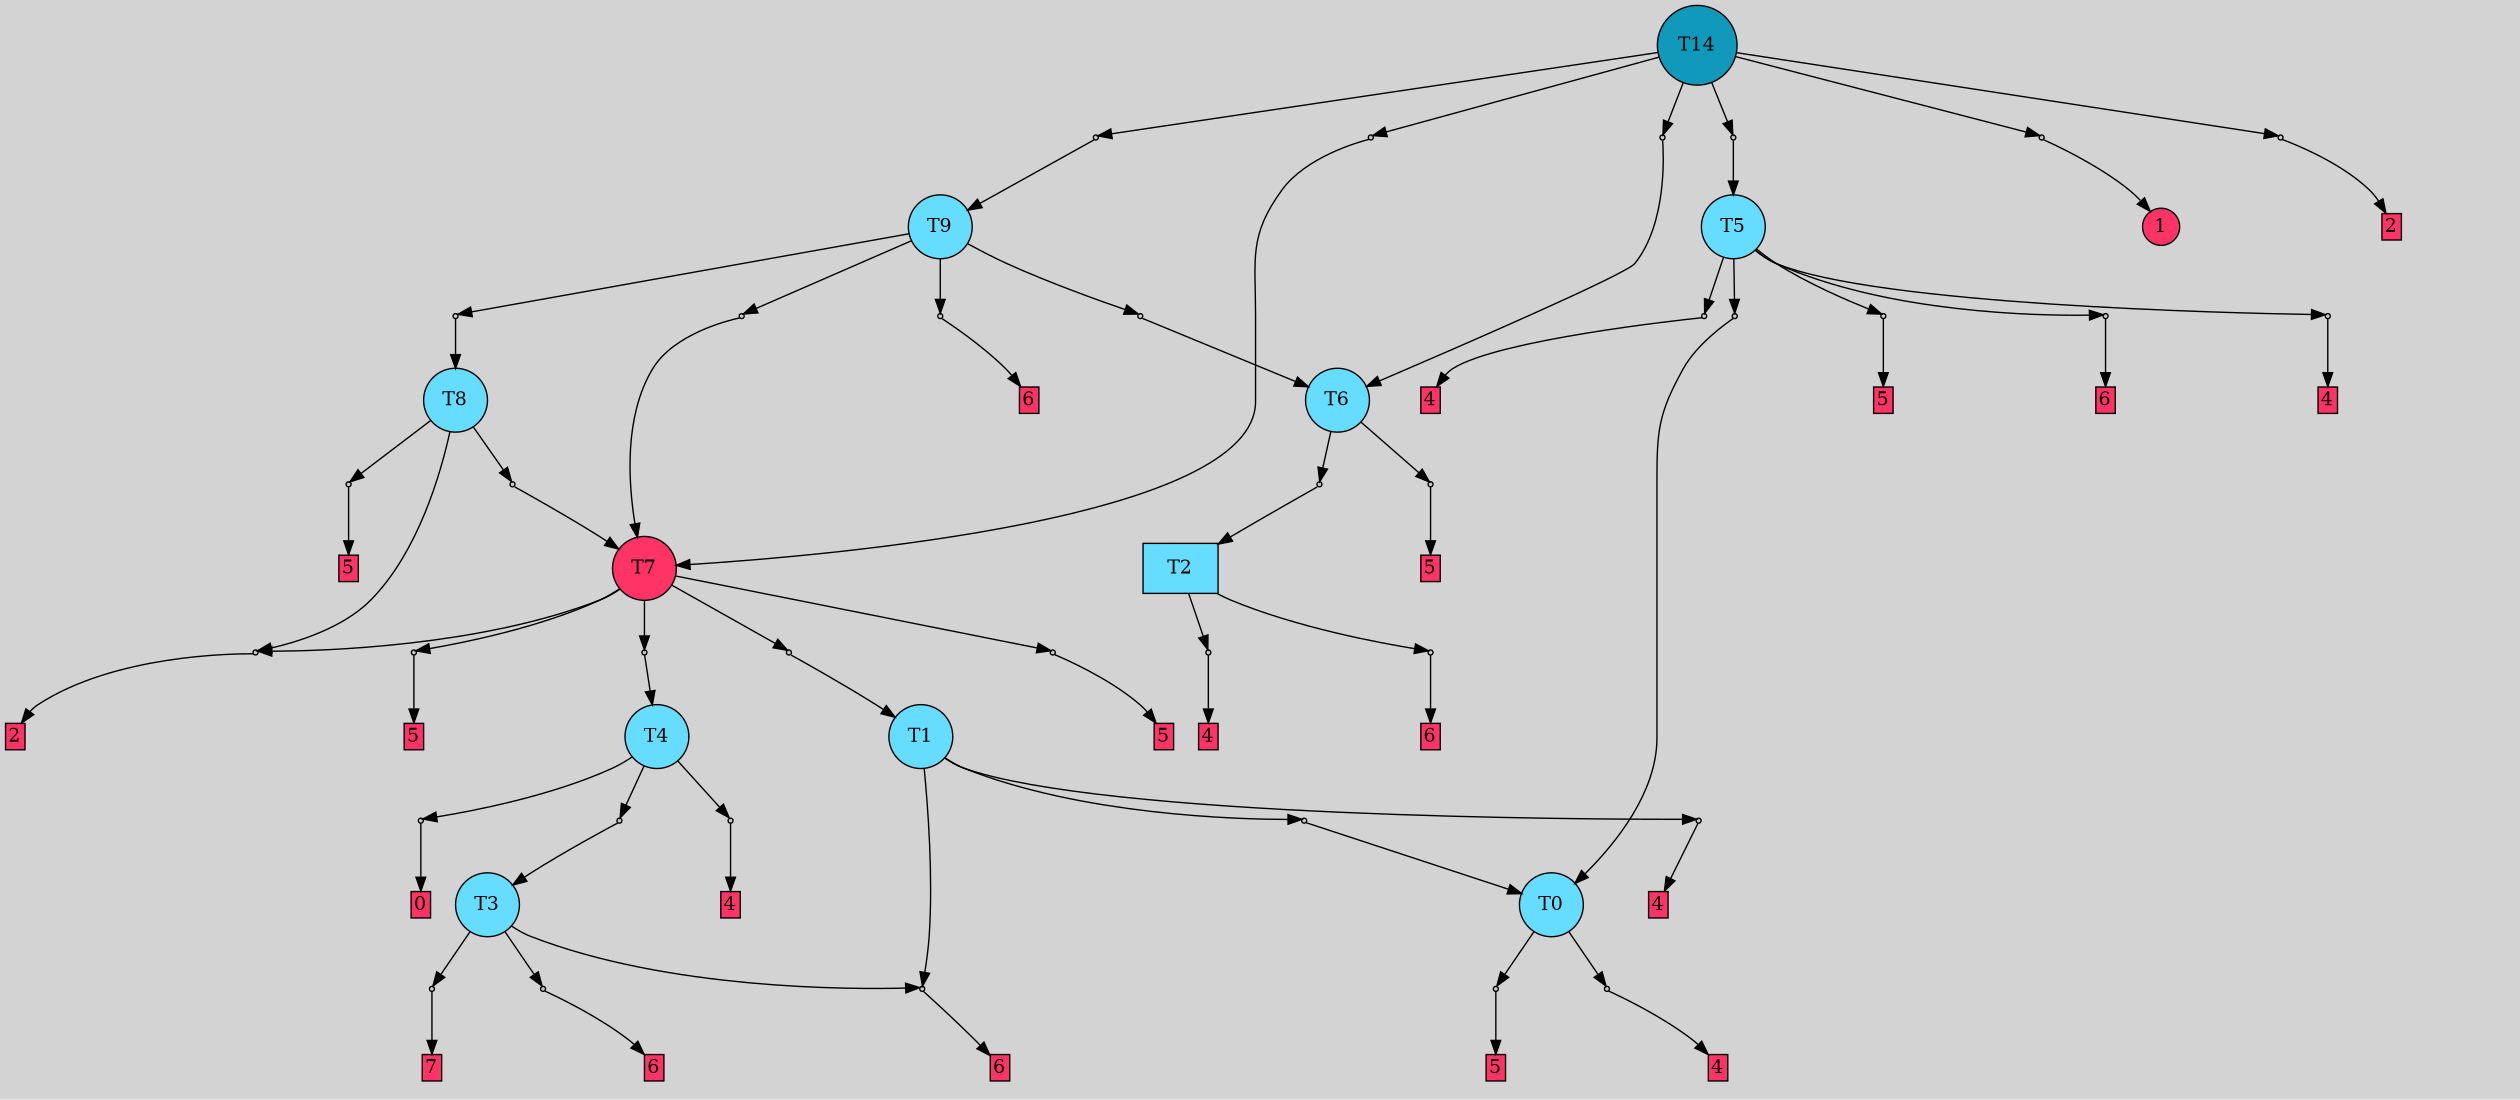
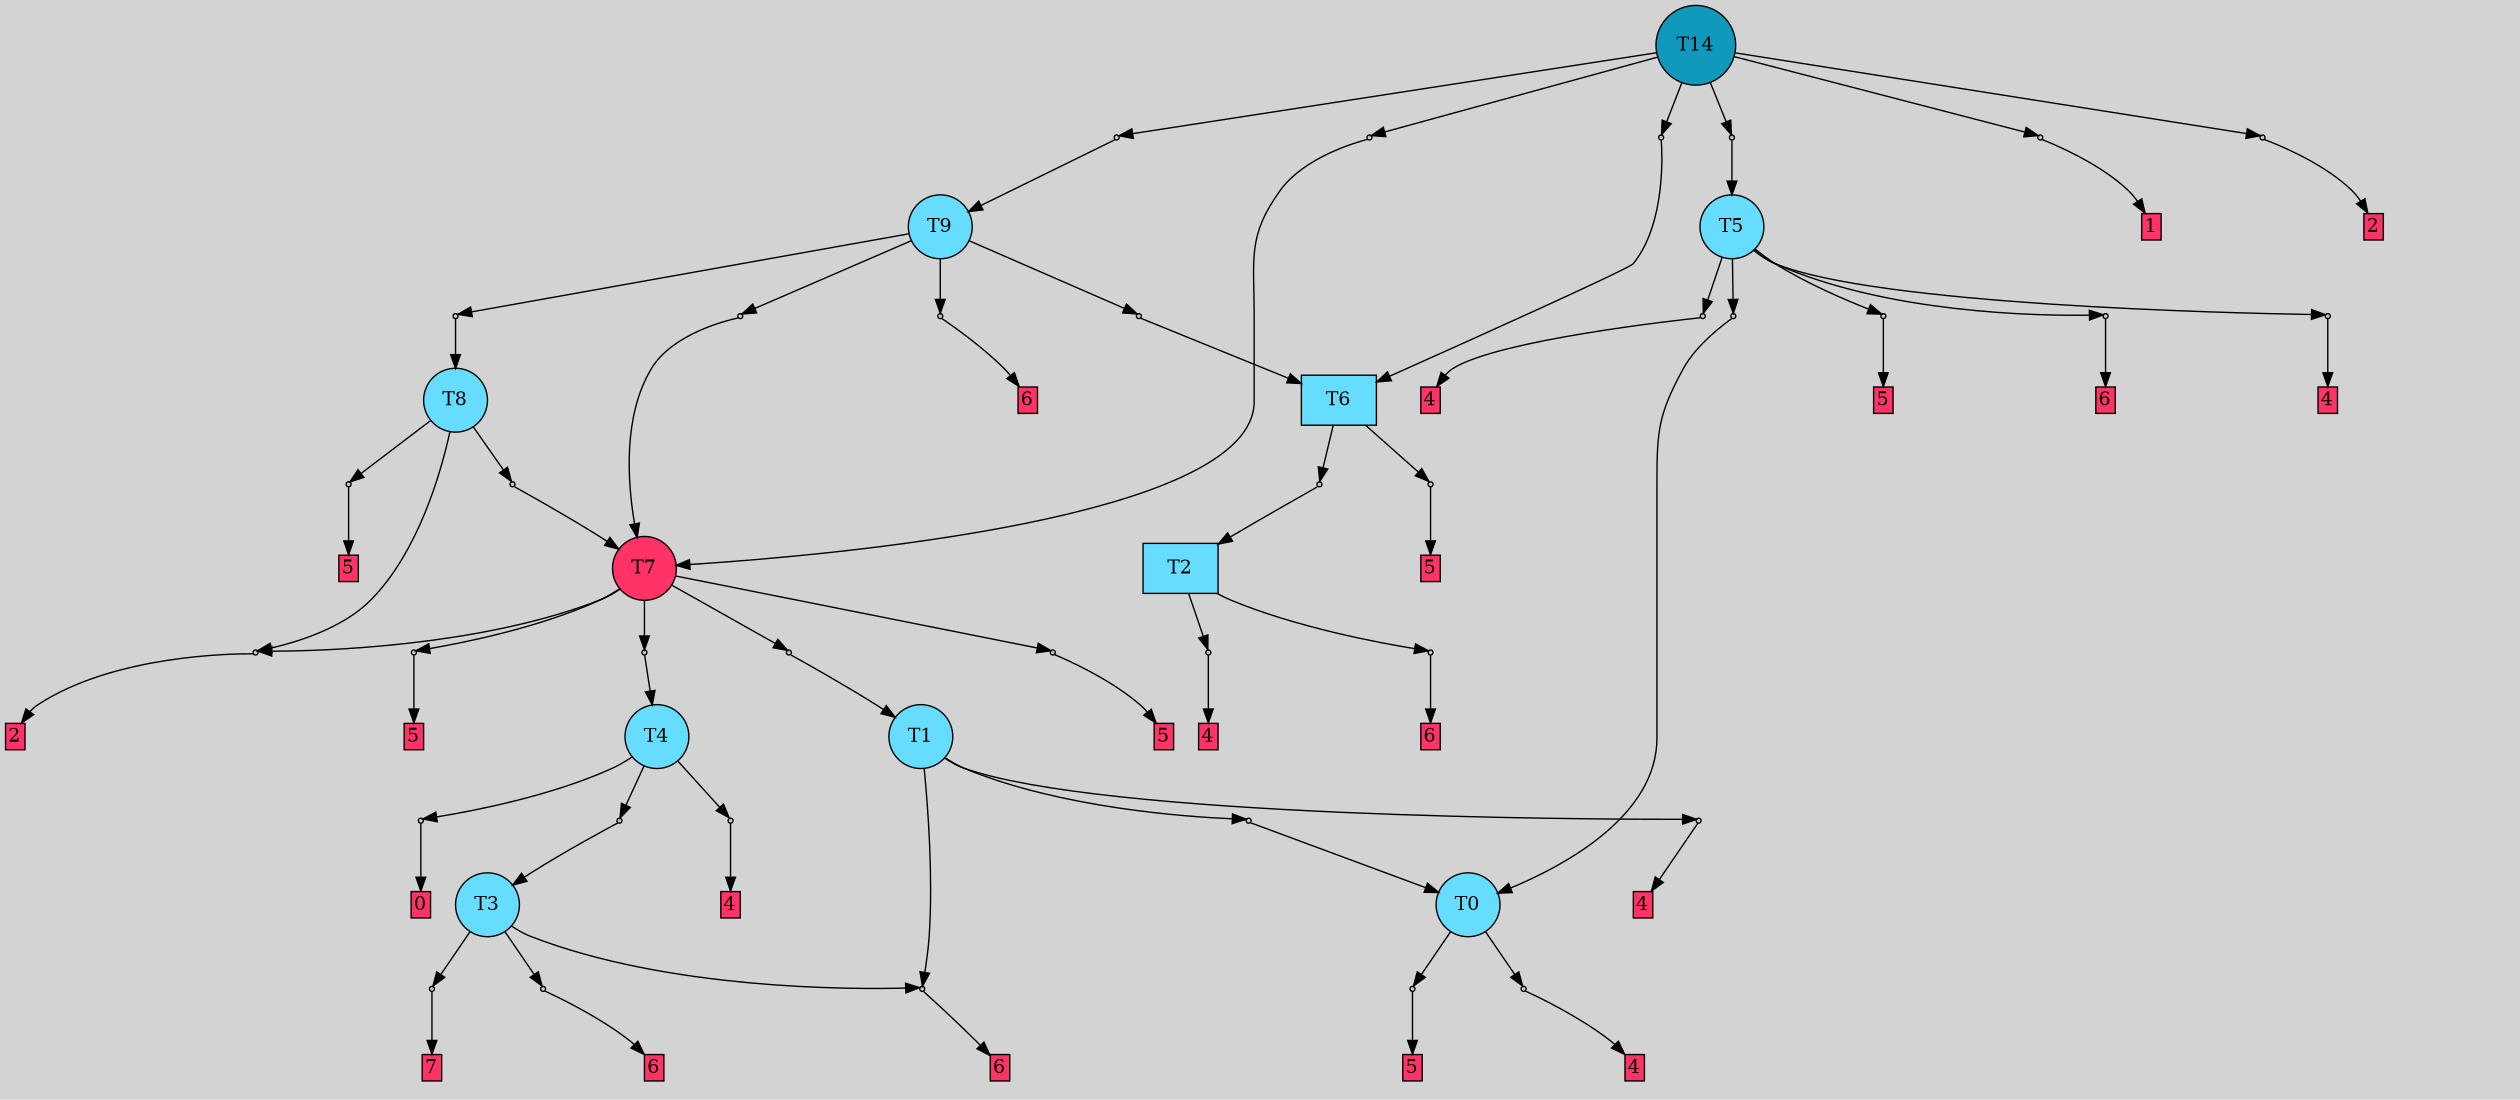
(2161, 227) -> (2151, 227)
(1338, 400) -> (1339, 400)
